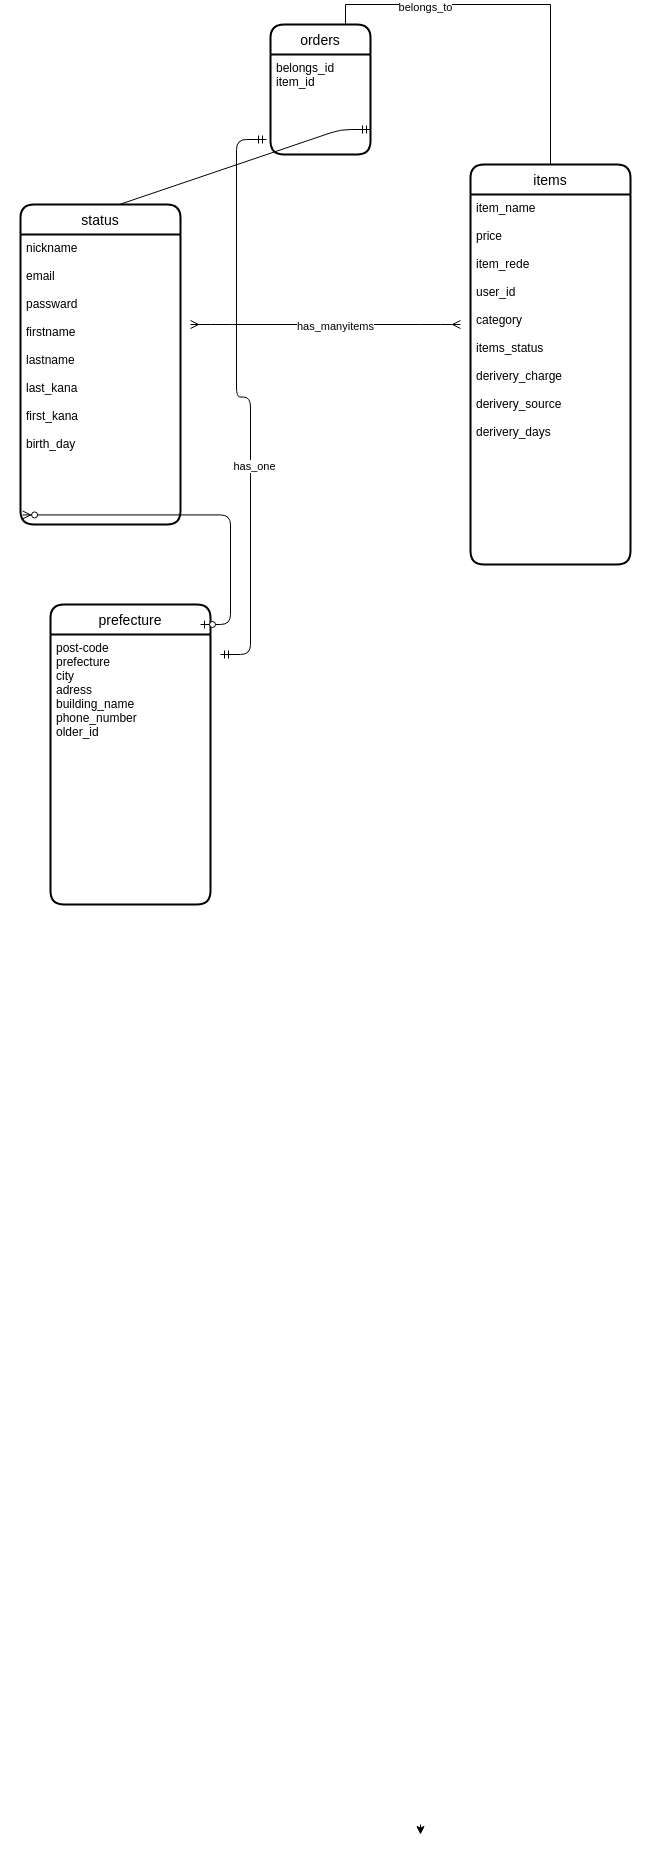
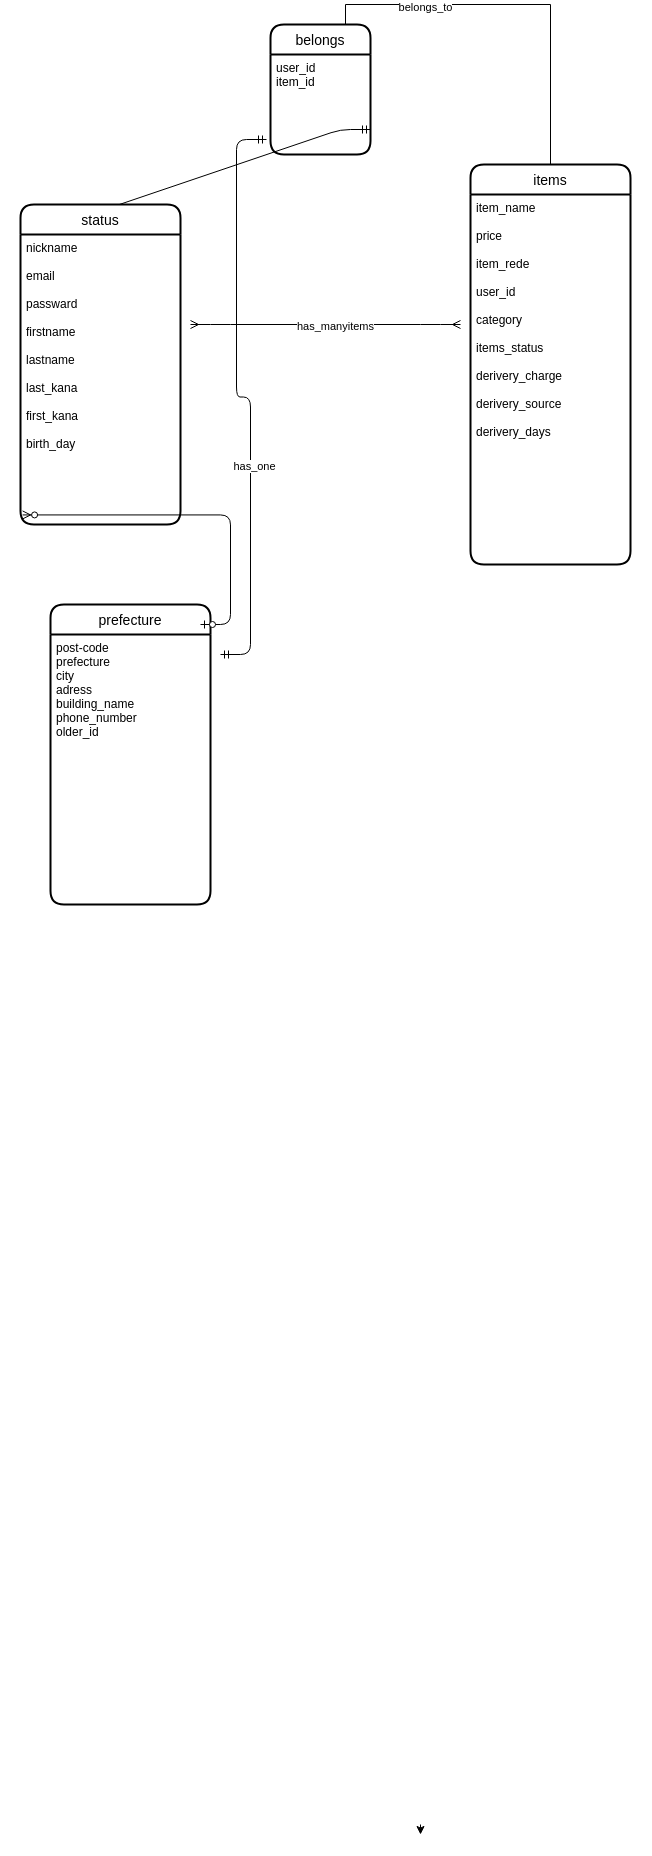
(320, 40) -> (320, 40)
(306, 68) -> (298, 68)
